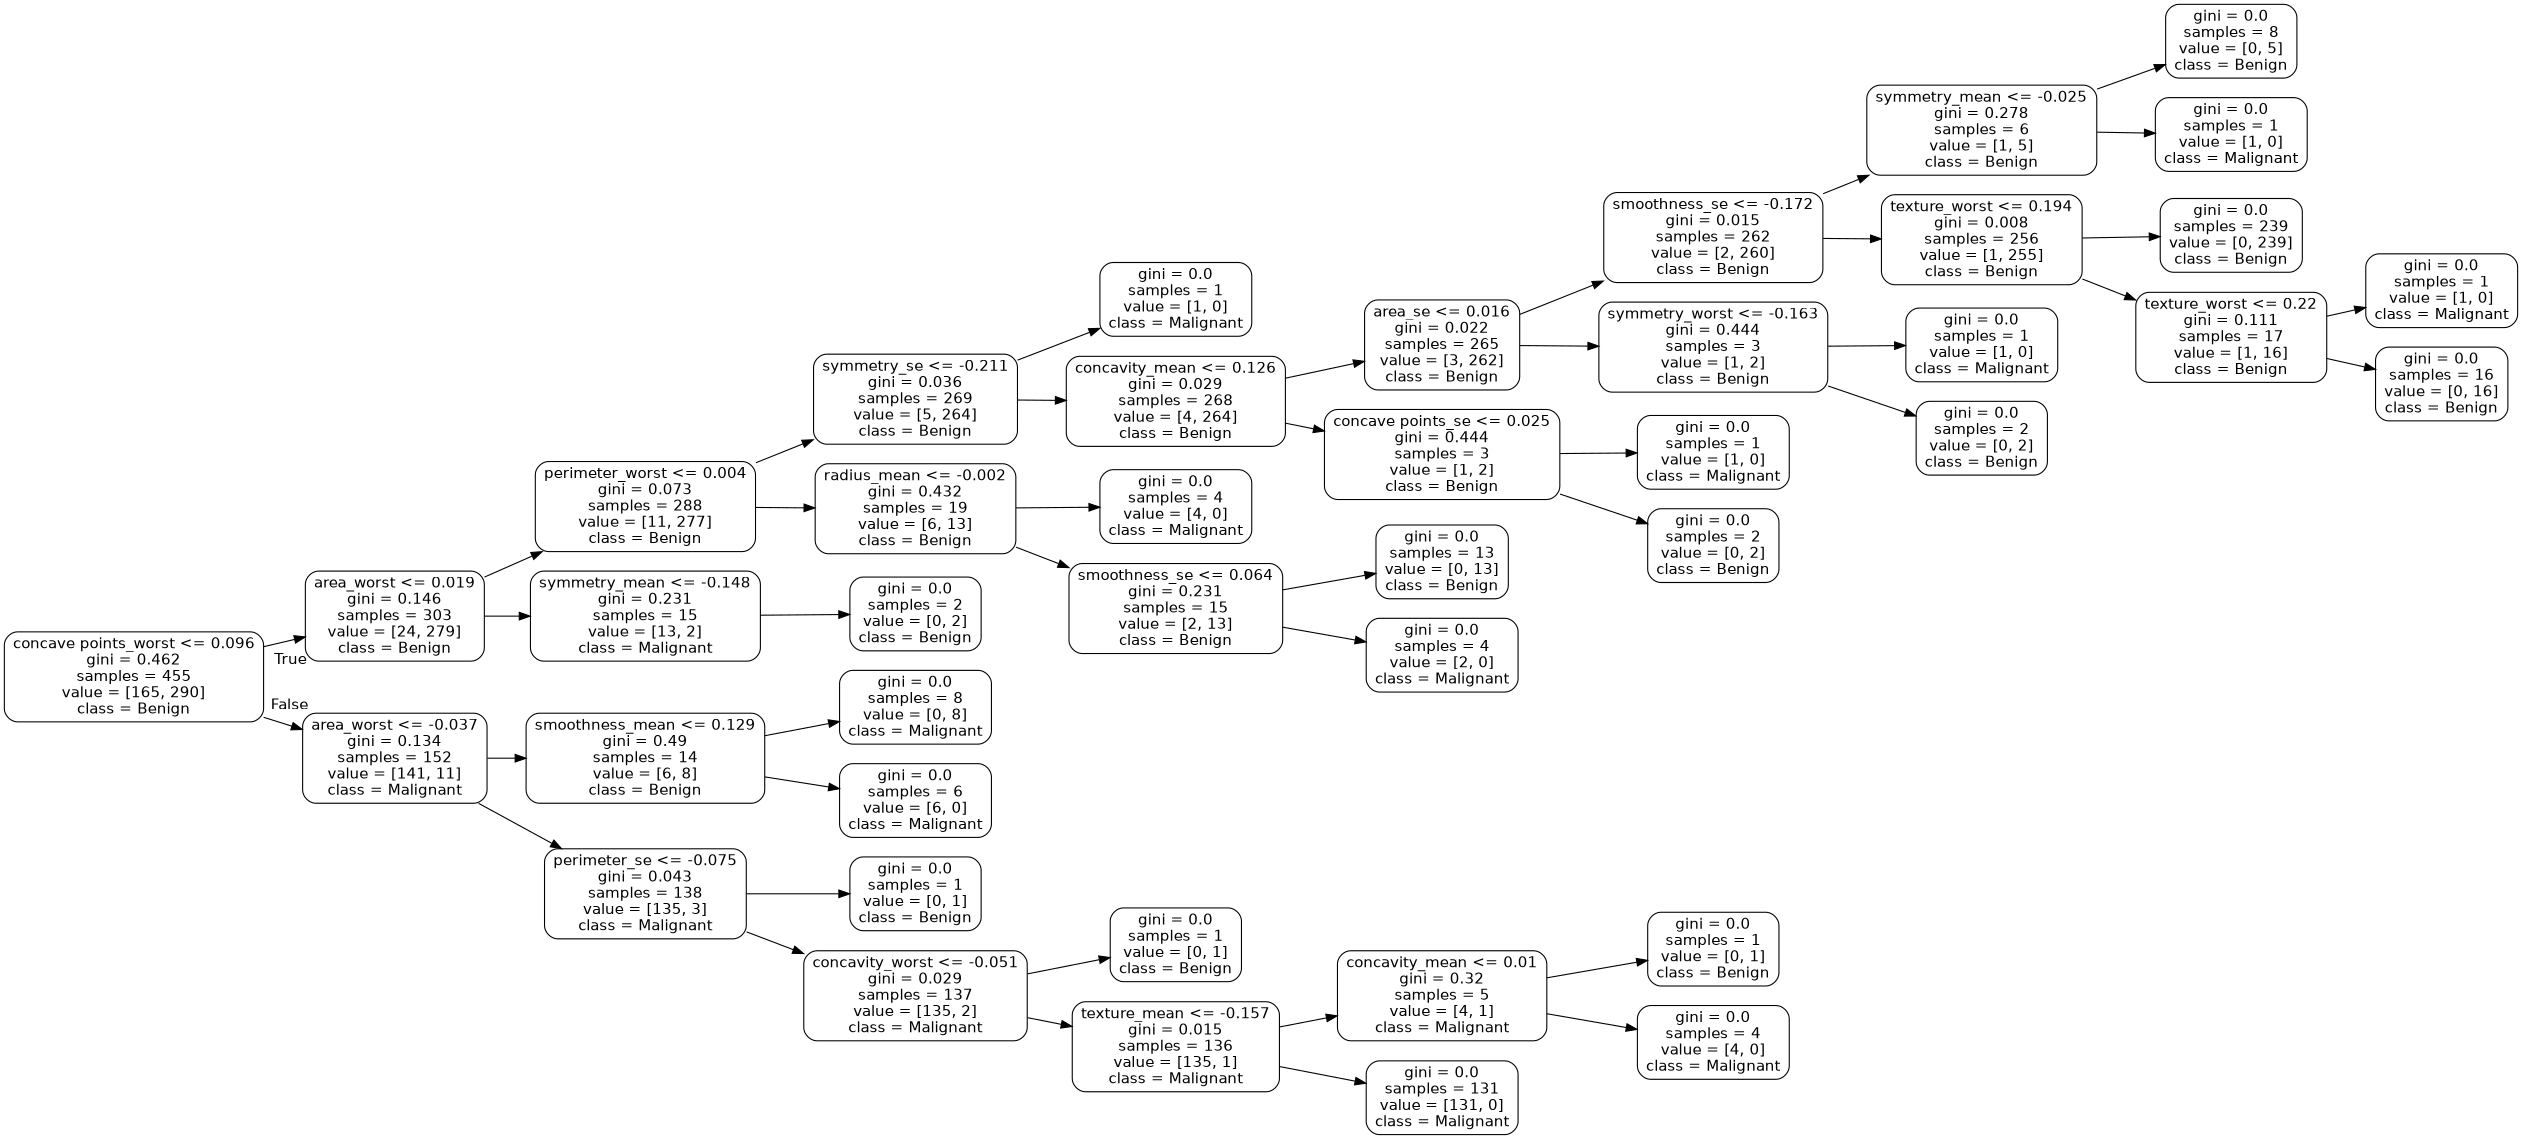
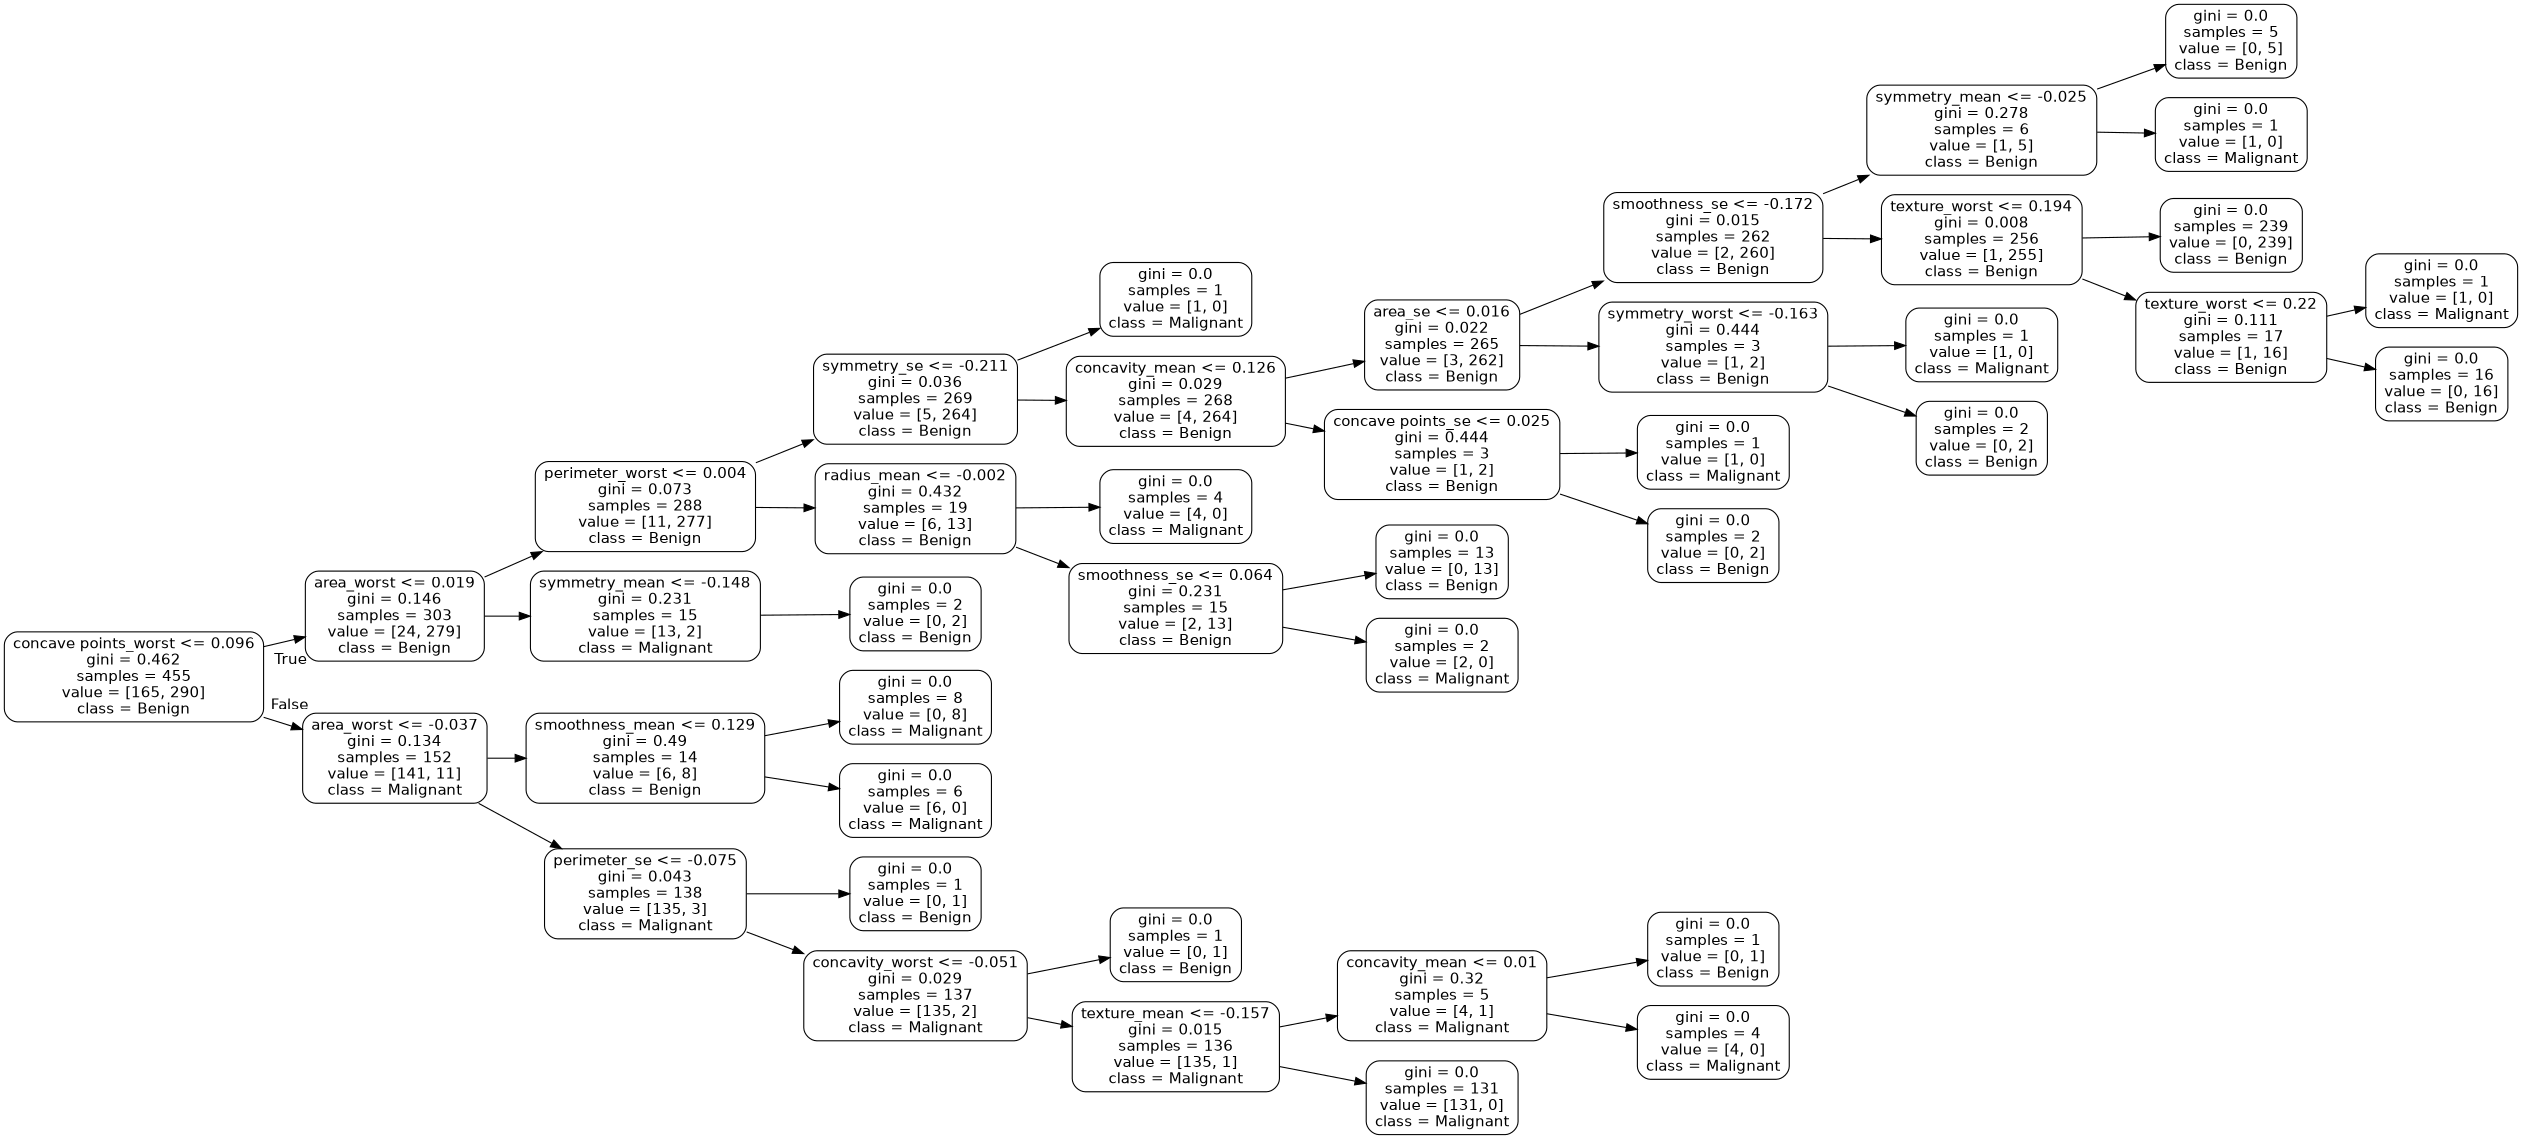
(2231, 41) -> (2231, 41)
(1442, 655) -> (1442, 655)
